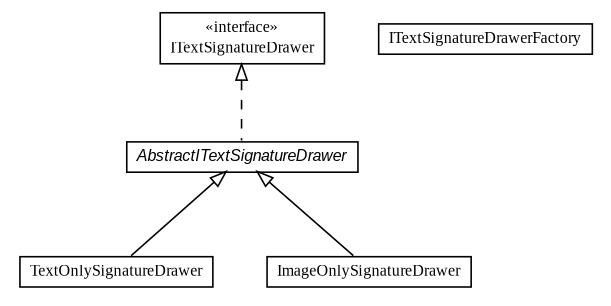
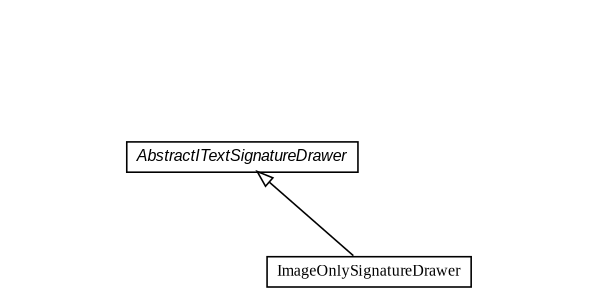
(242, 38) -> none
(486, 38) -> none
(116, 271) -> none
